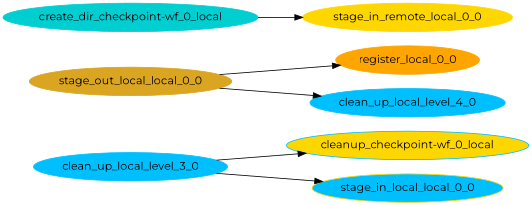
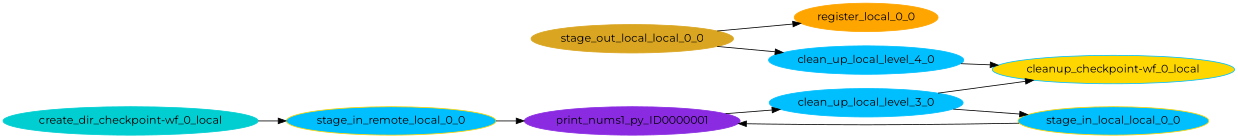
(408, 17) -> (391, 121)
none -> (976, 64)
none -> (632, 121)
